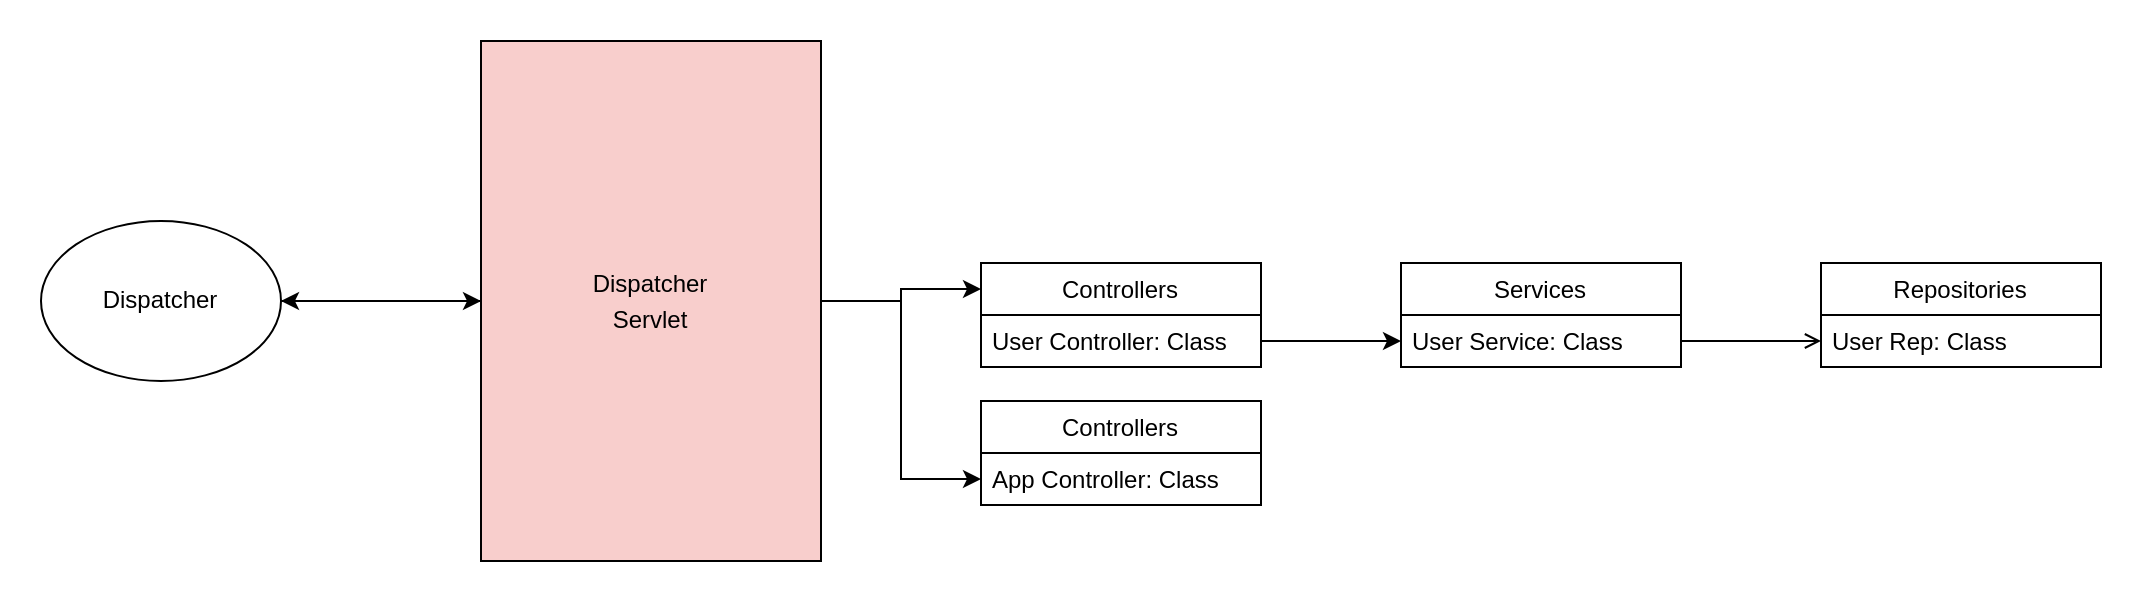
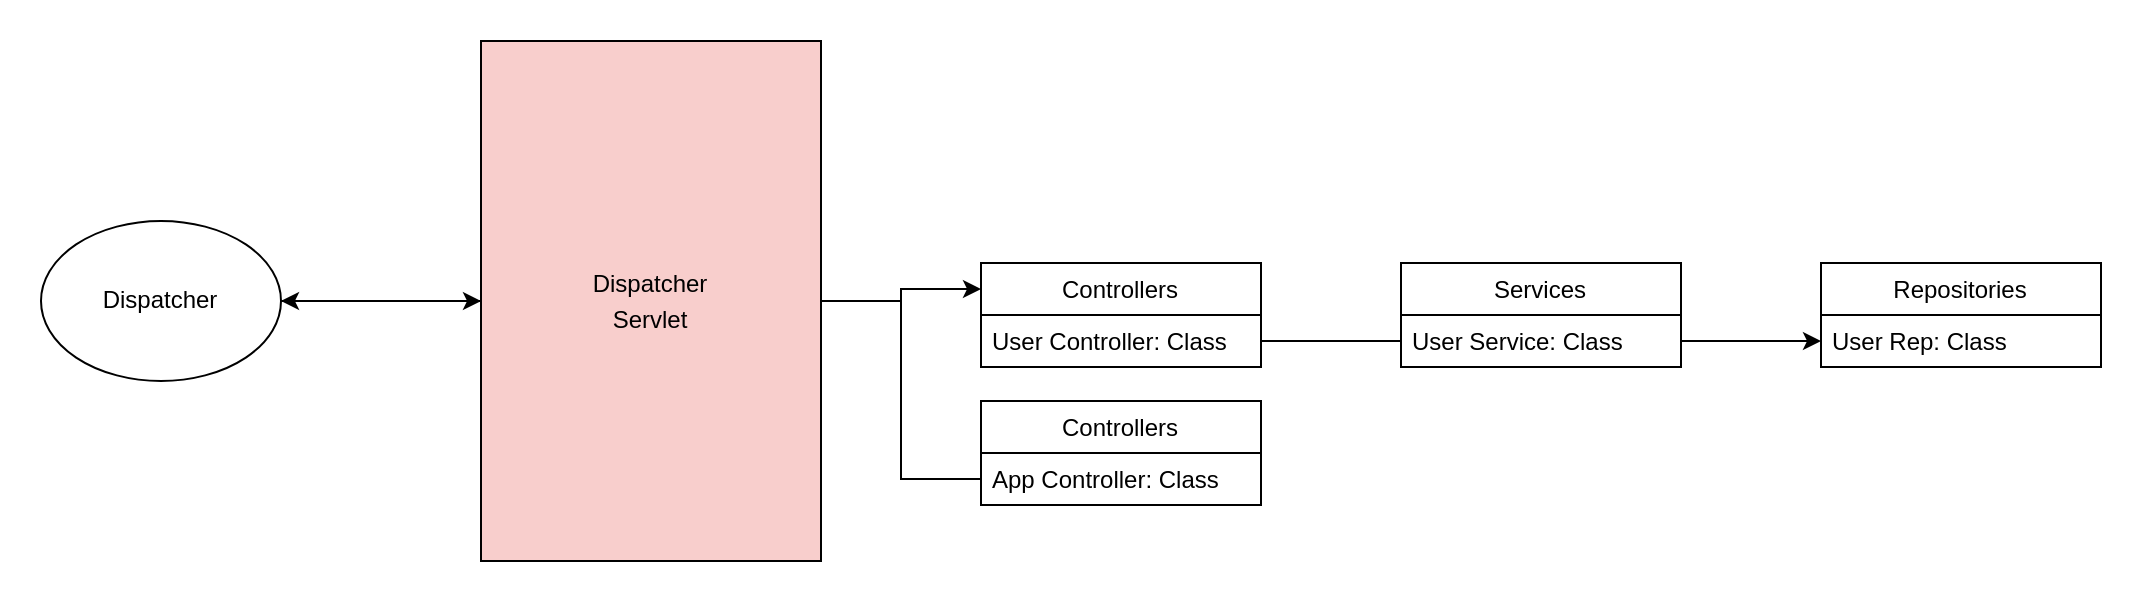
(1386, 341) -> (1391, 341)
(1808, 341) -> (1806, 341)
(966, 479) -> (971, 479)
